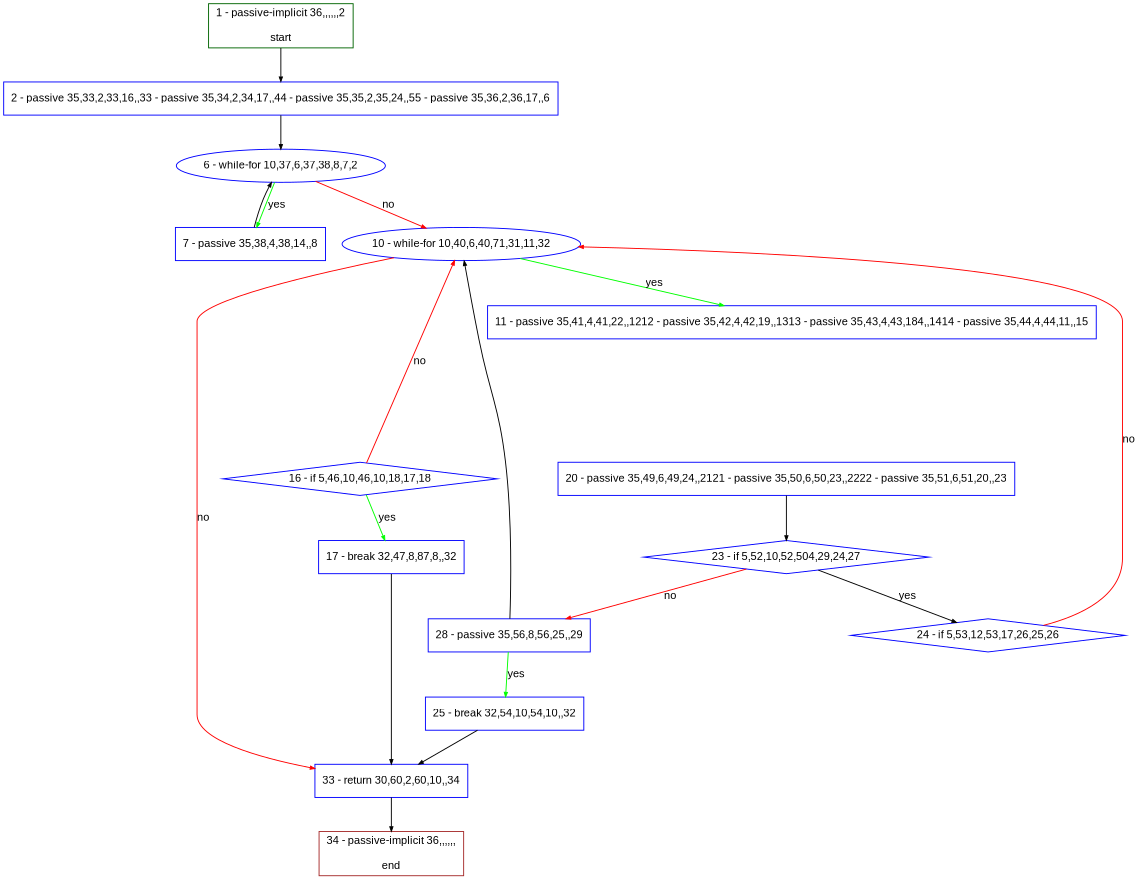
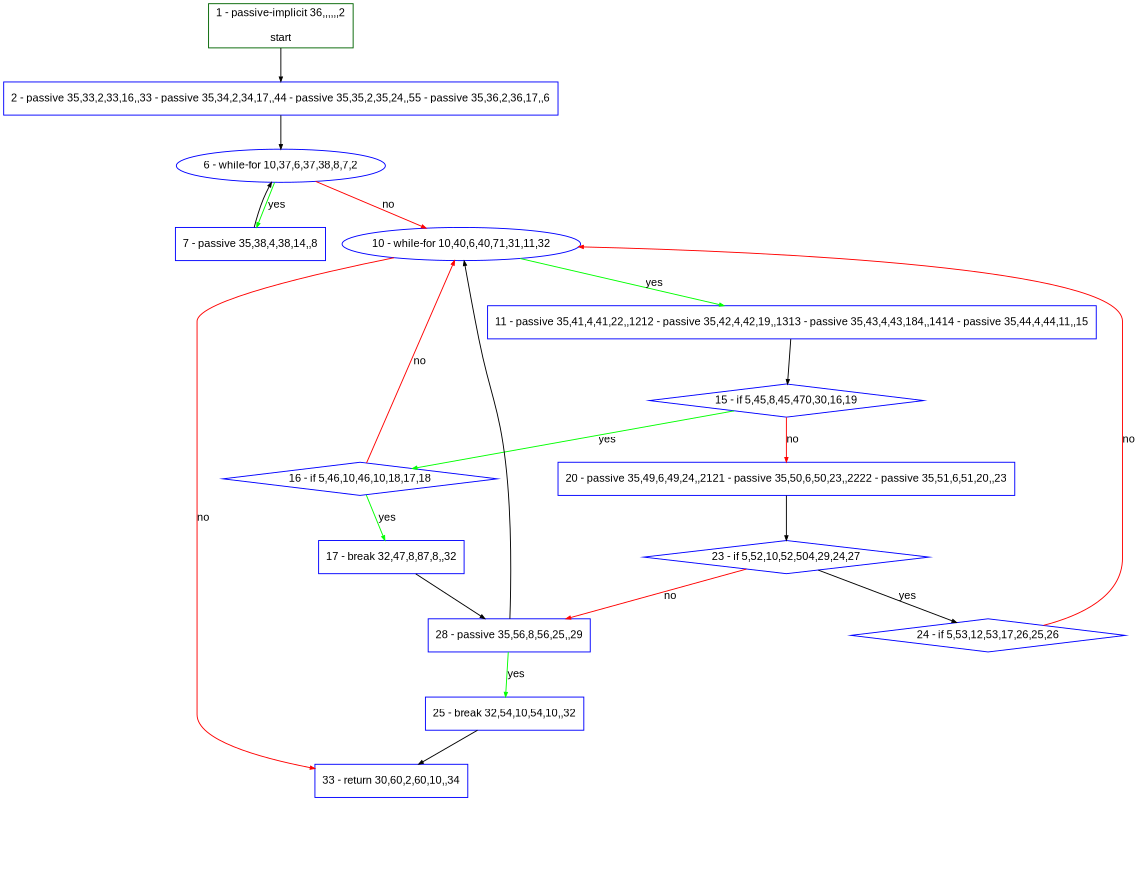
none -> (786, 401)
(391, 667) -> (448, 595)
(391, 854) -> none
